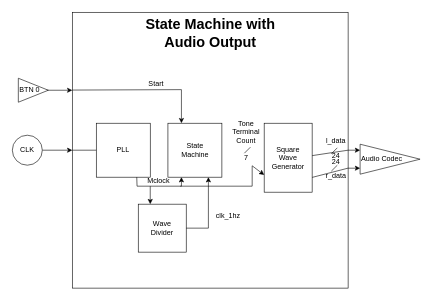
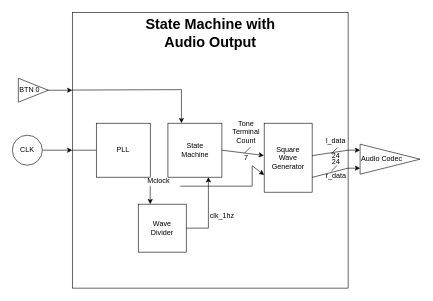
(156, 84) -> none
none -> (241, 153)
(182, 184) -> none
(228, 216) -> (222, 216)
